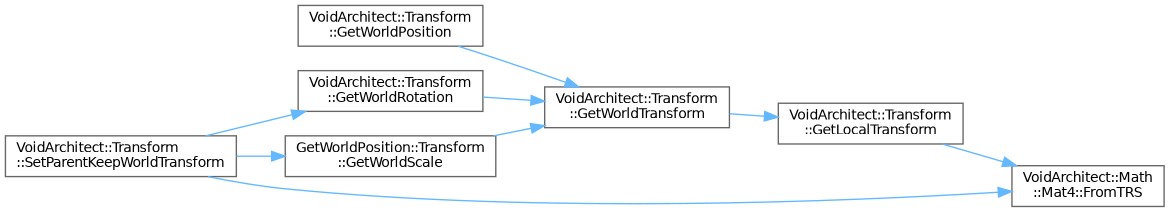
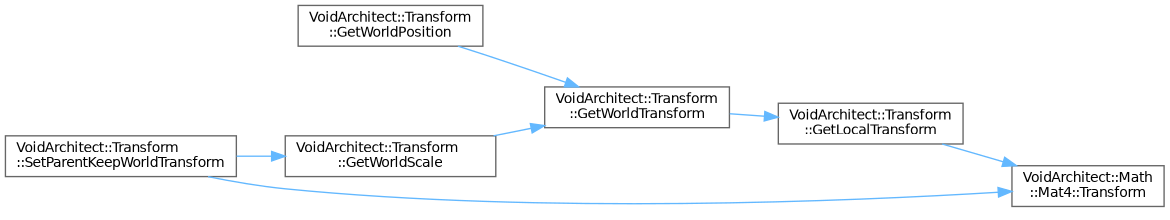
(391, 91) -> none
(391, 156) -> (391, 156)
(1088, 186) -> (1088, 186)
